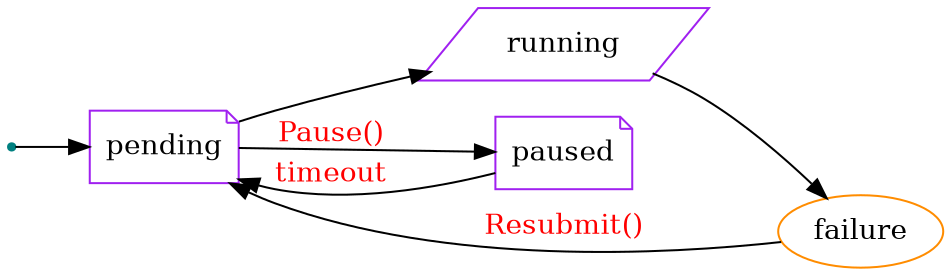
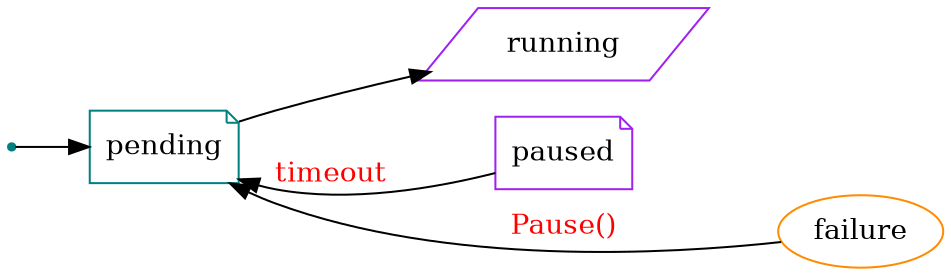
(737, 121) -> none
(164, 147) -> (164, 147)
(356, 150) -> none
(564, 226) -> (564, 226)
